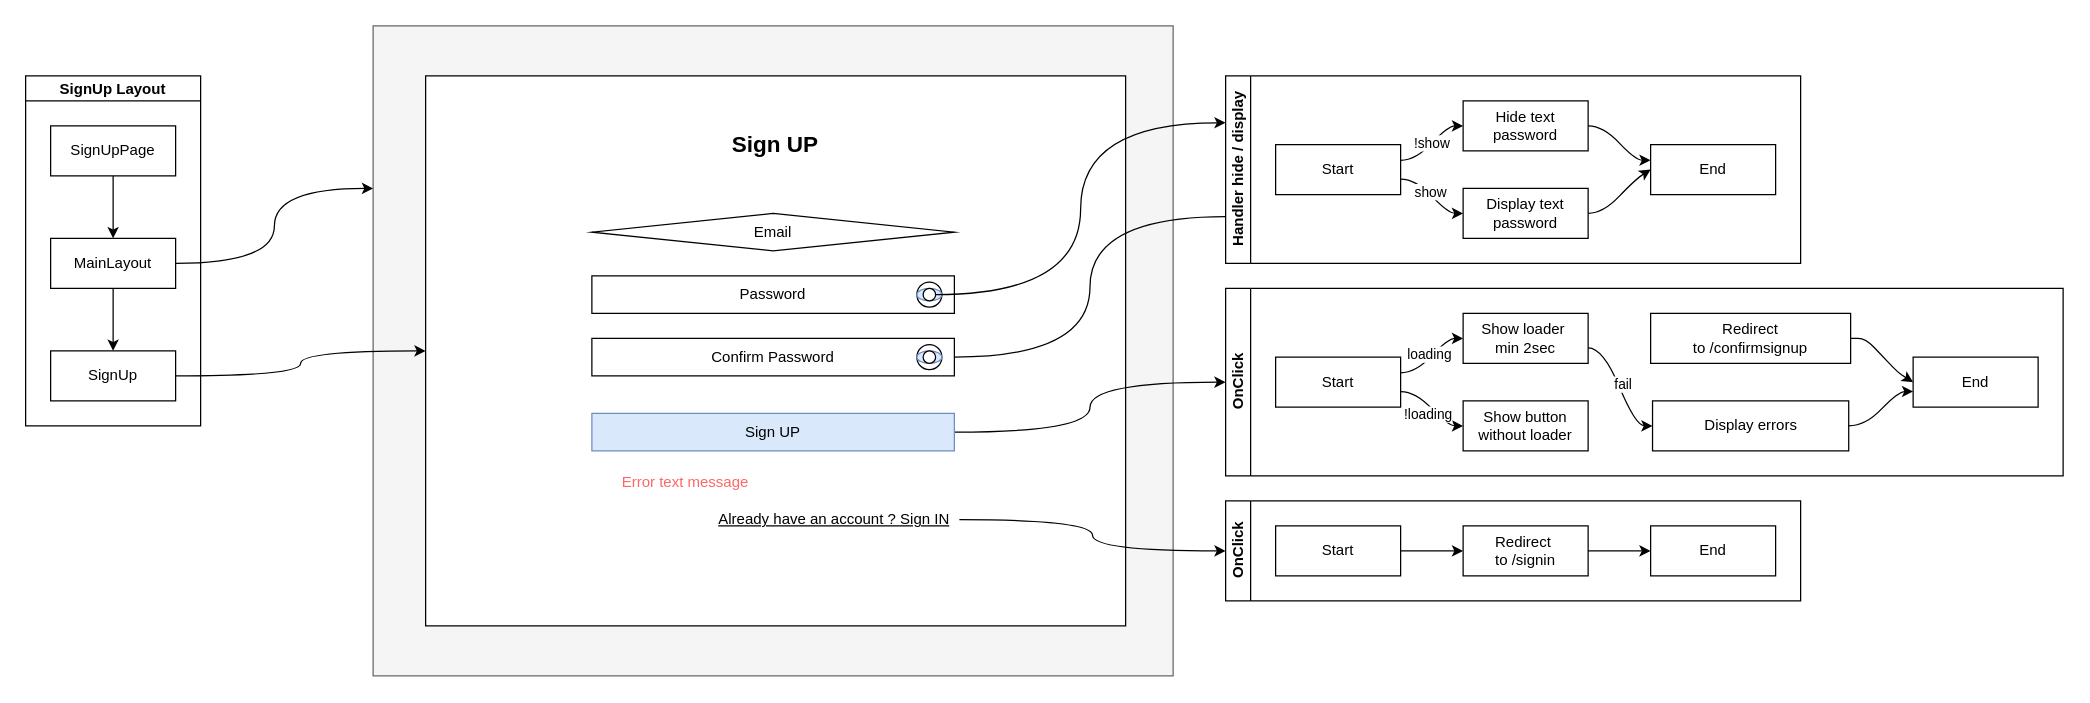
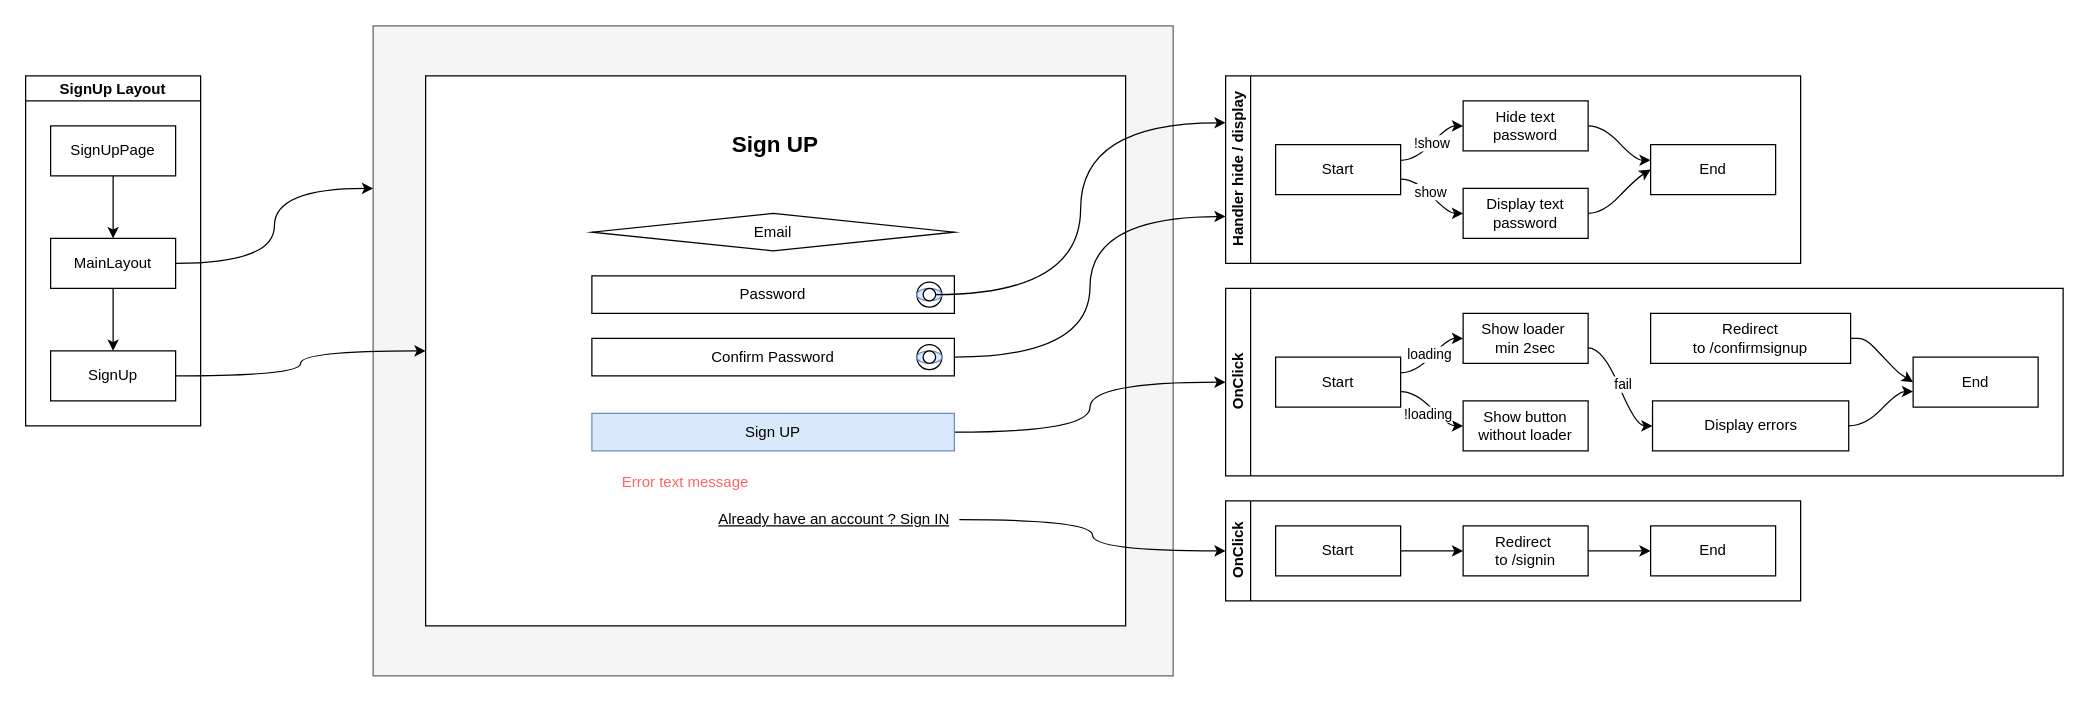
(1218, 216) -> (1216, 216)
